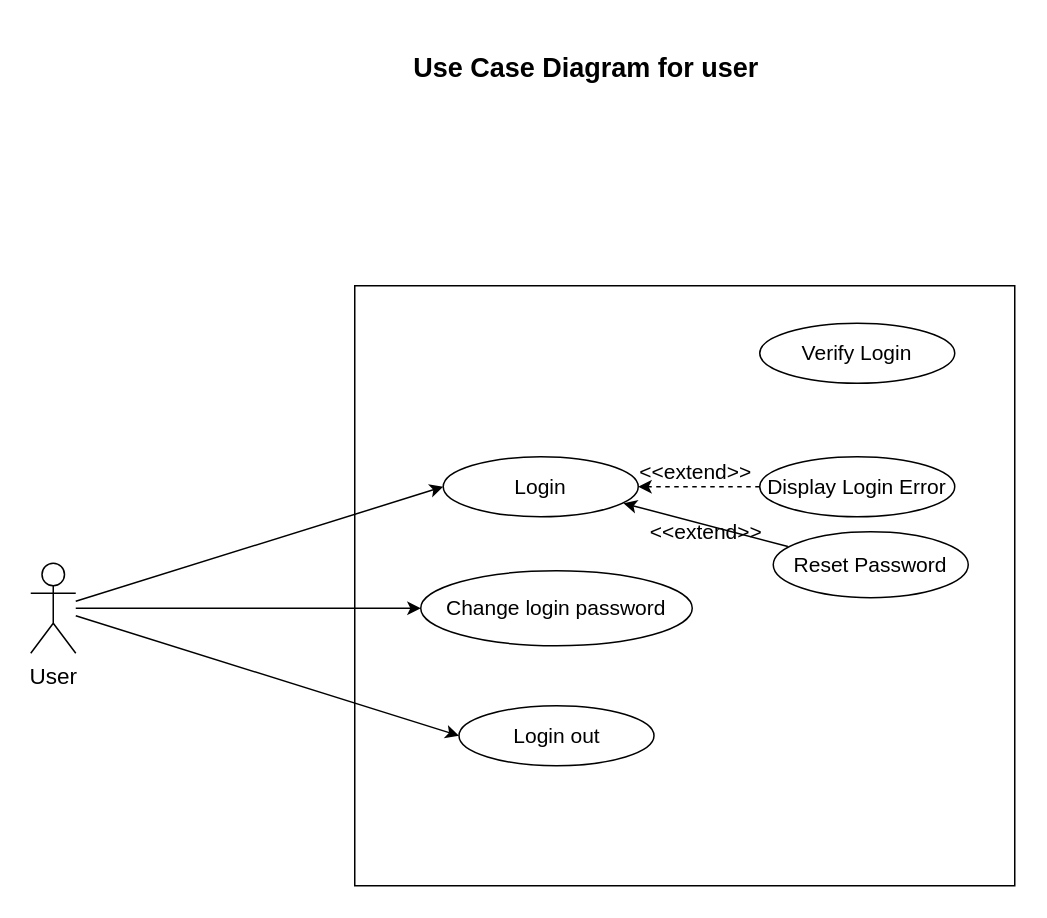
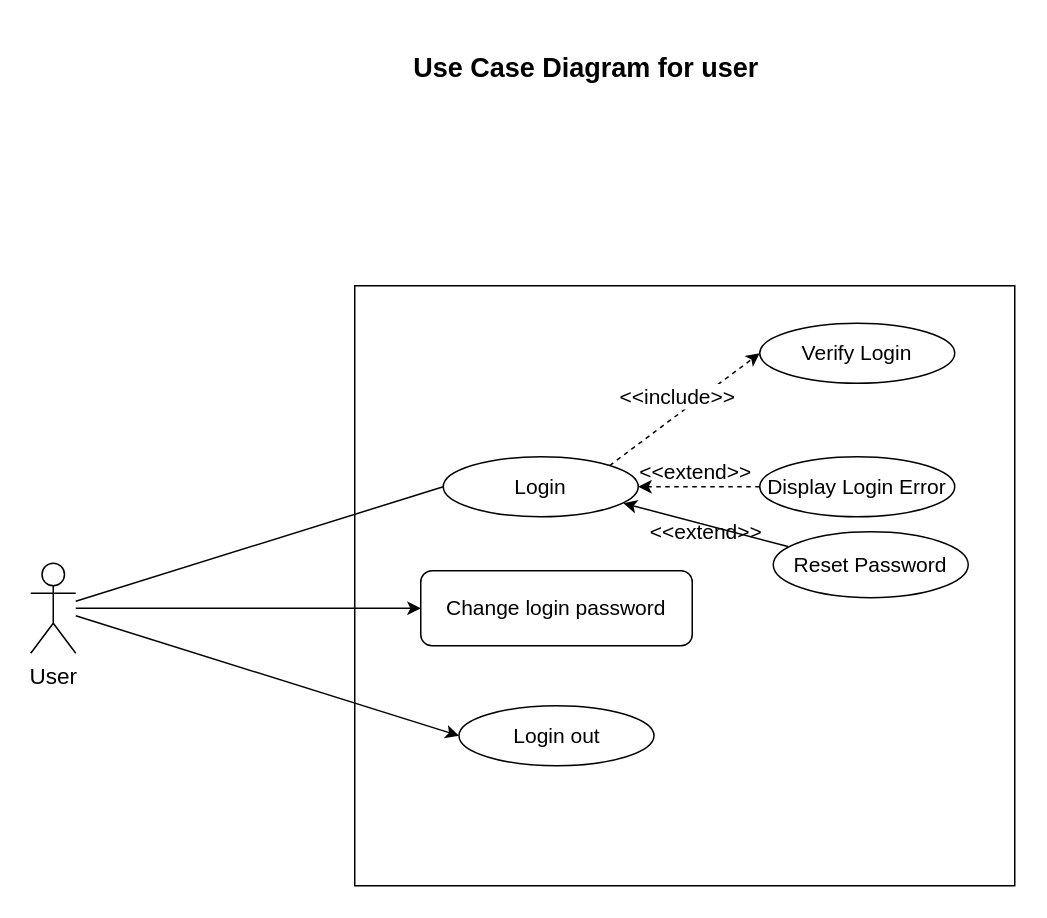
none -> (680, 413)
(432, 490) -> (437, 489)
(557, 608) -> (557, 608)
